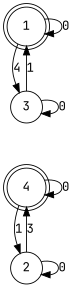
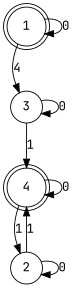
(27, 73) -> (27, 141)
(31, 230) -> (31, 230)
